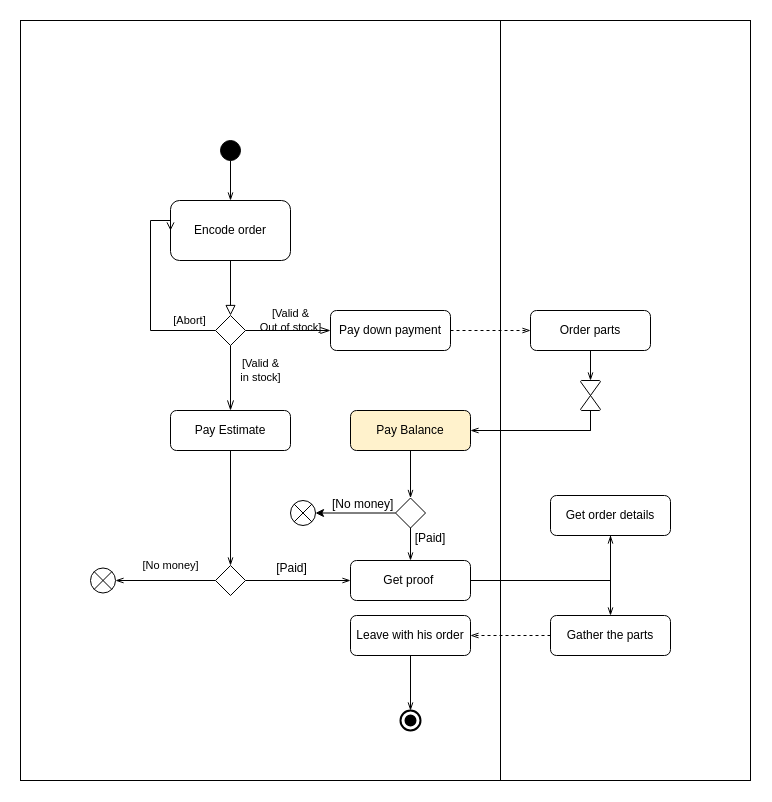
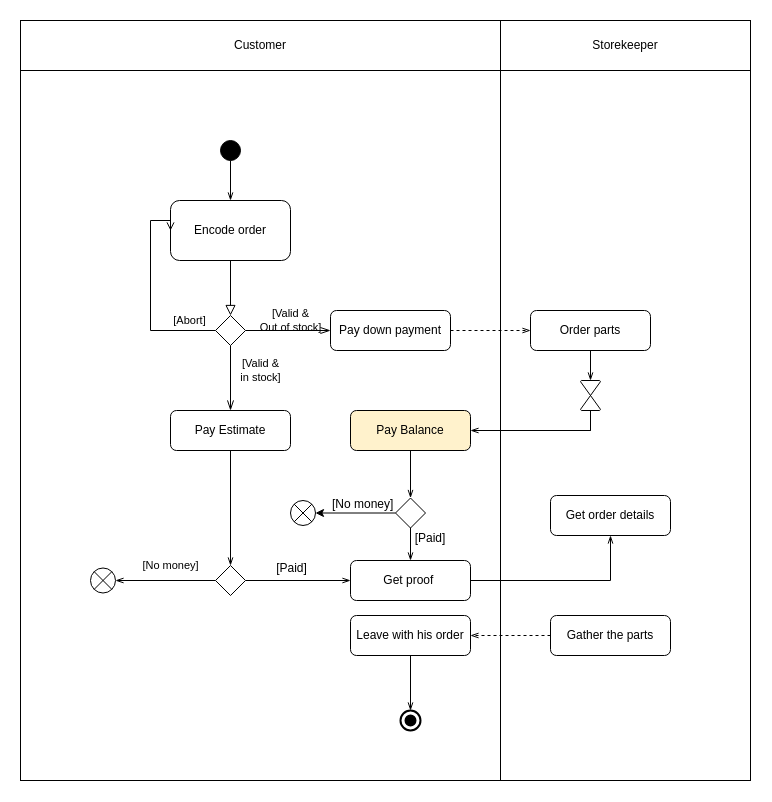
none -> (261, 46)
none -> (626, 46)
(611, 597) -> none
